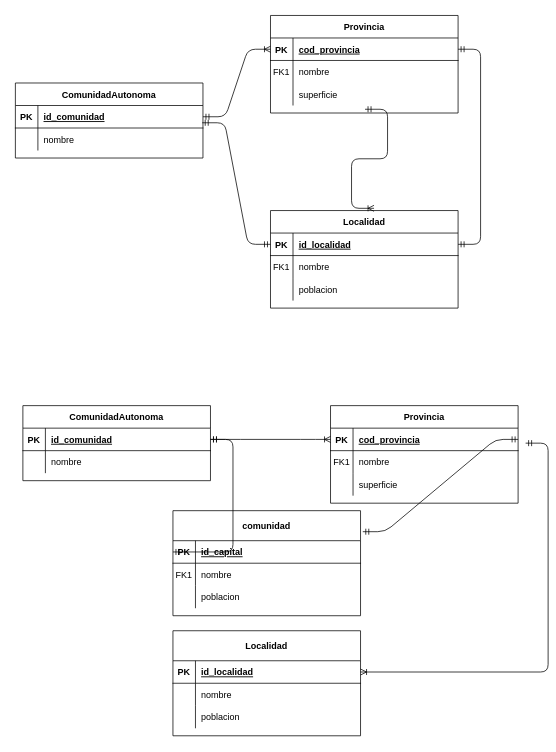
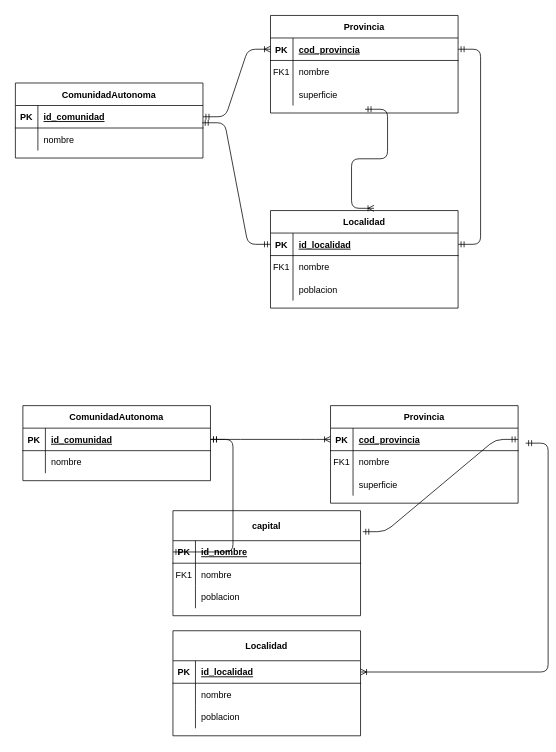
(266, 526) -> (266, 526)
(223, 552) -> (223, 552)
